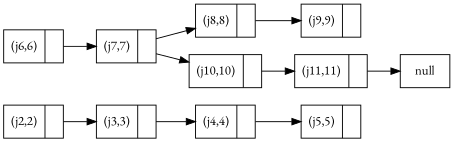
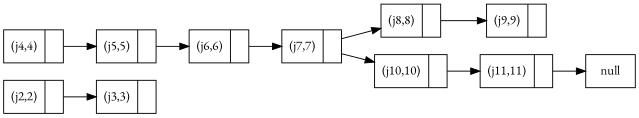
none -> (168, 46)
(171, 122) -> none
